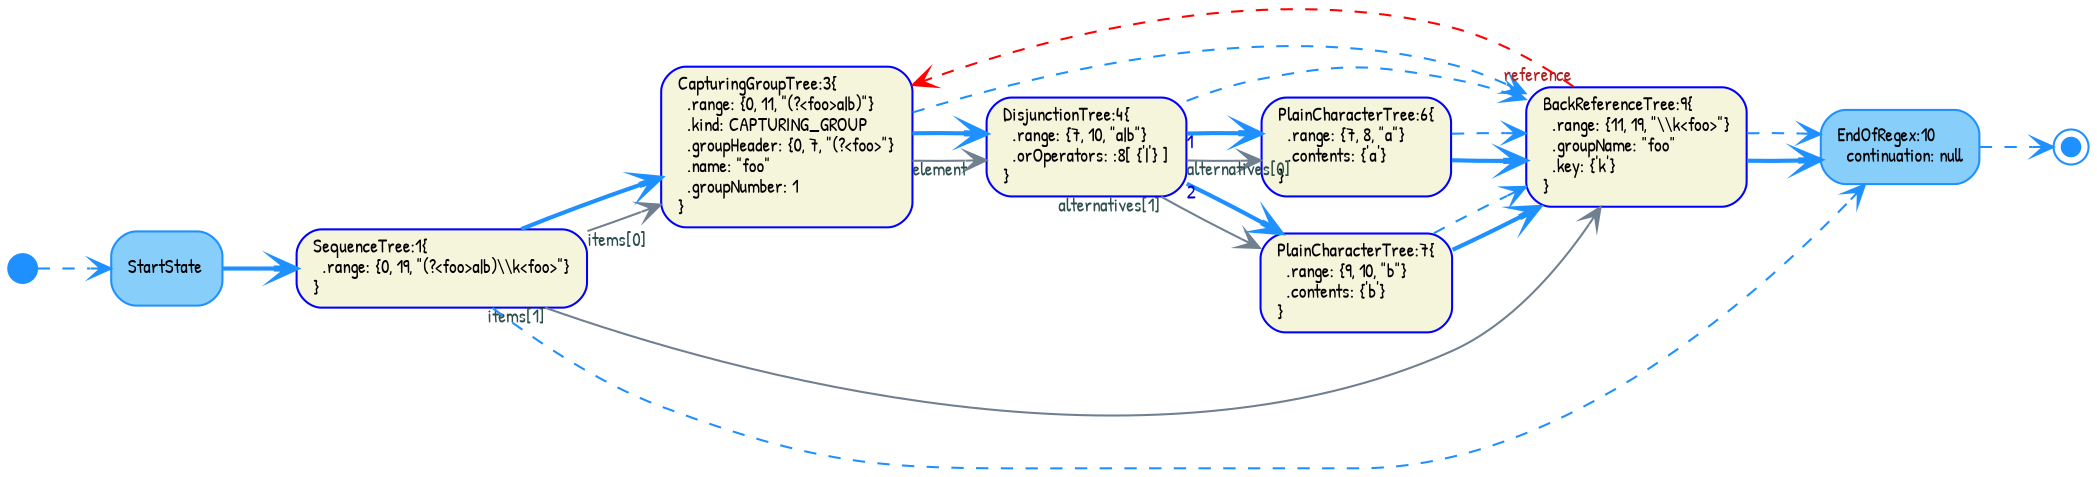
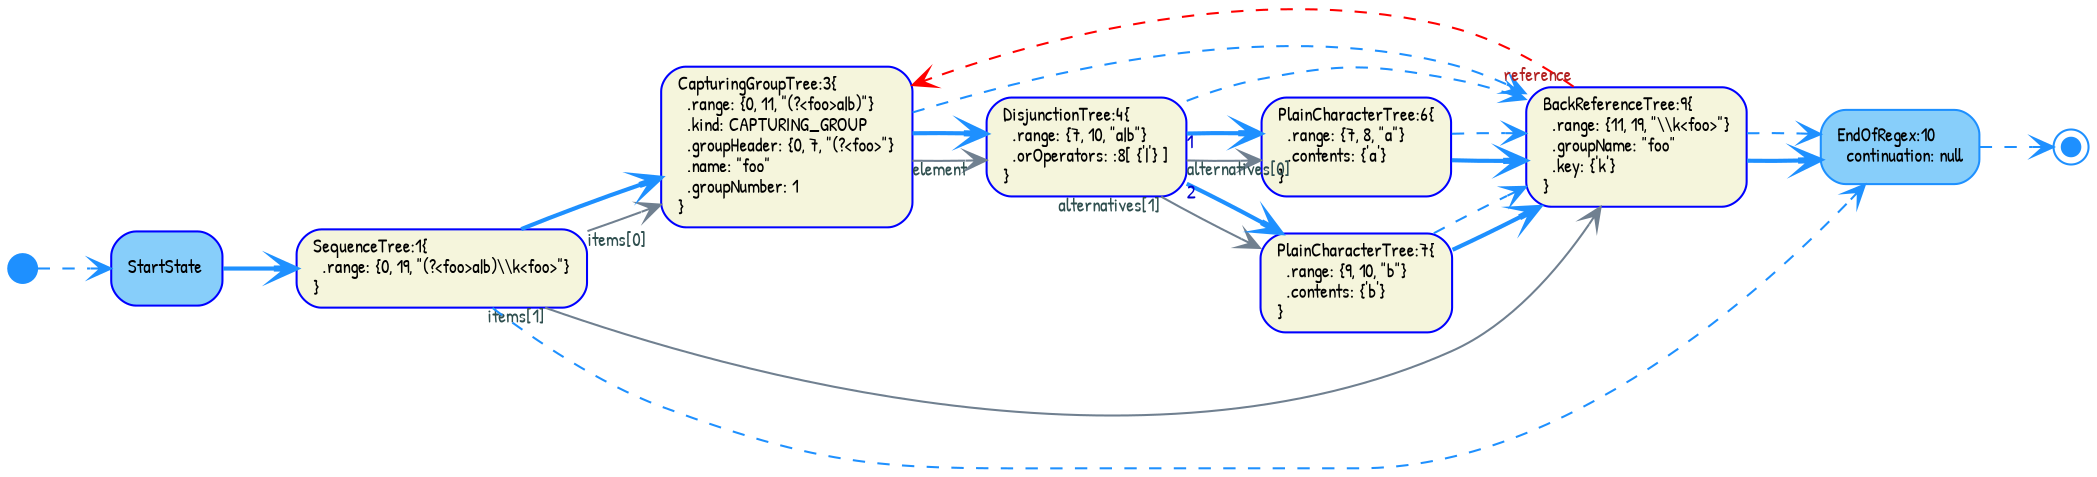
(167, 269) -> (167, 269)
